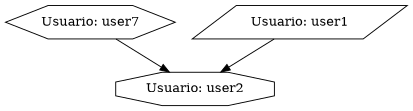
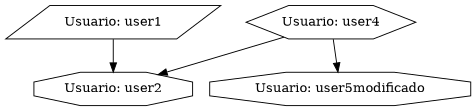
(90, 22) -> (331, 22)
none -> (340, 89)
